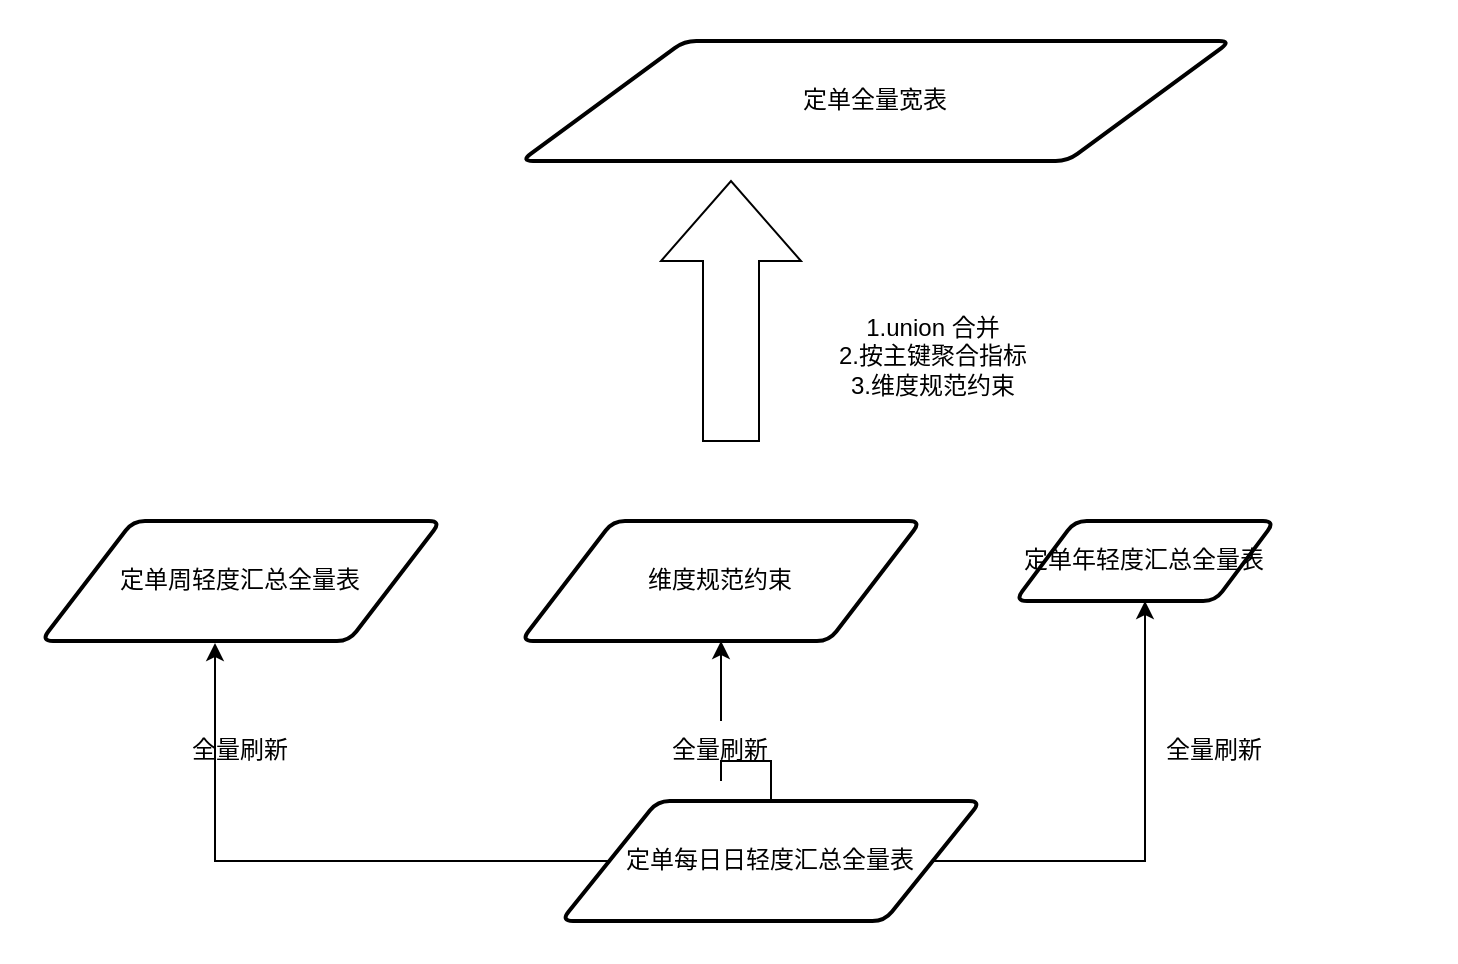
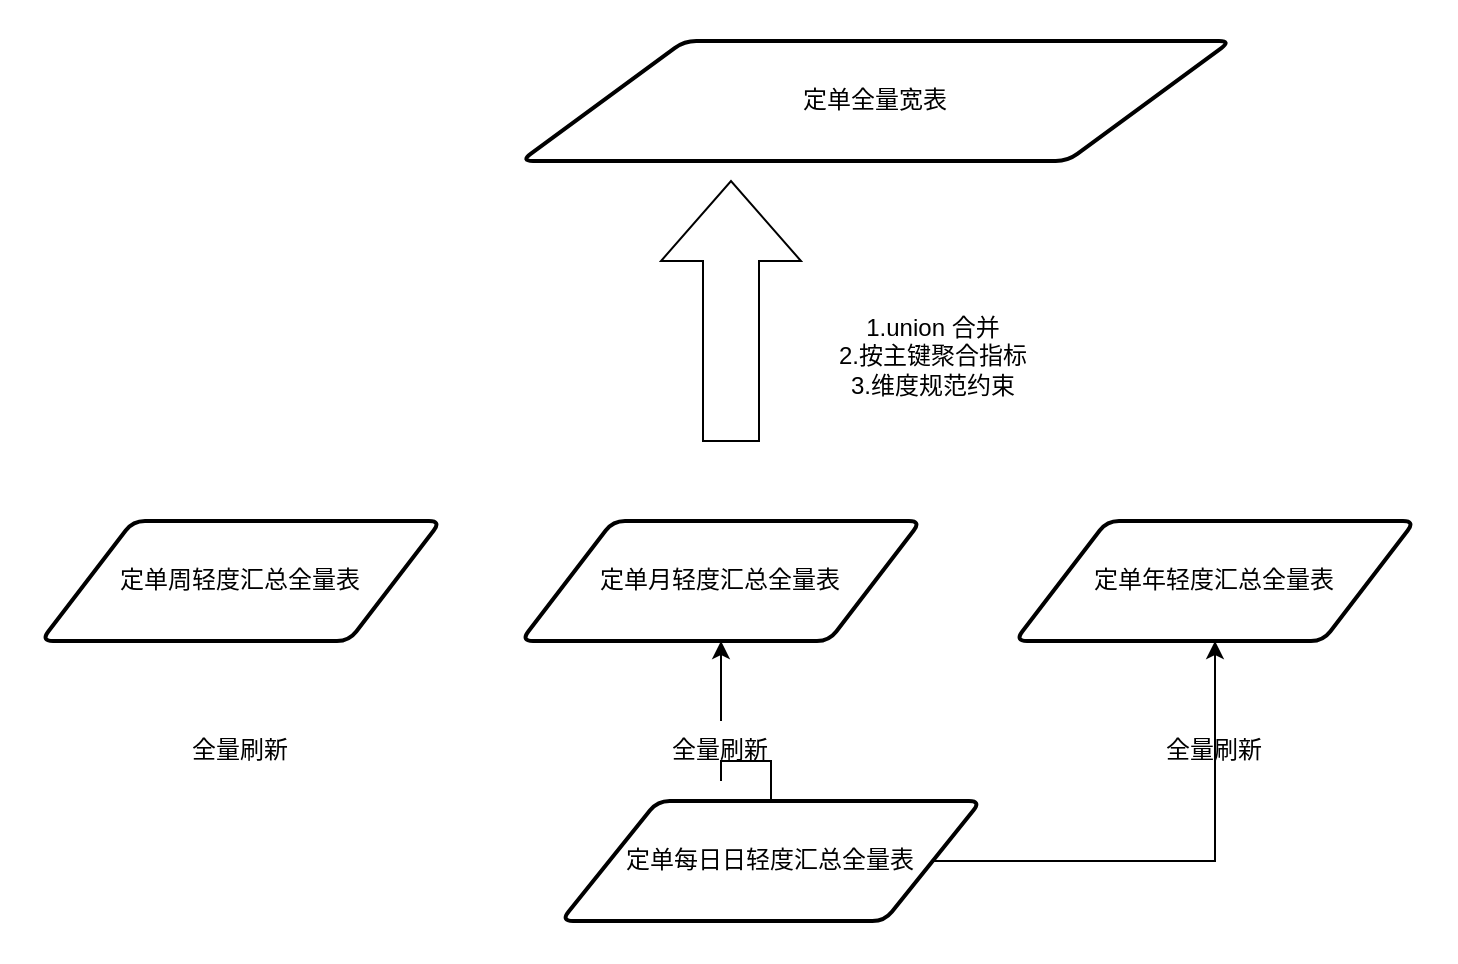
(1145, 561) -> (1215, 581)
(721, 581) -> (721, 581)
(309, 861) -> none
